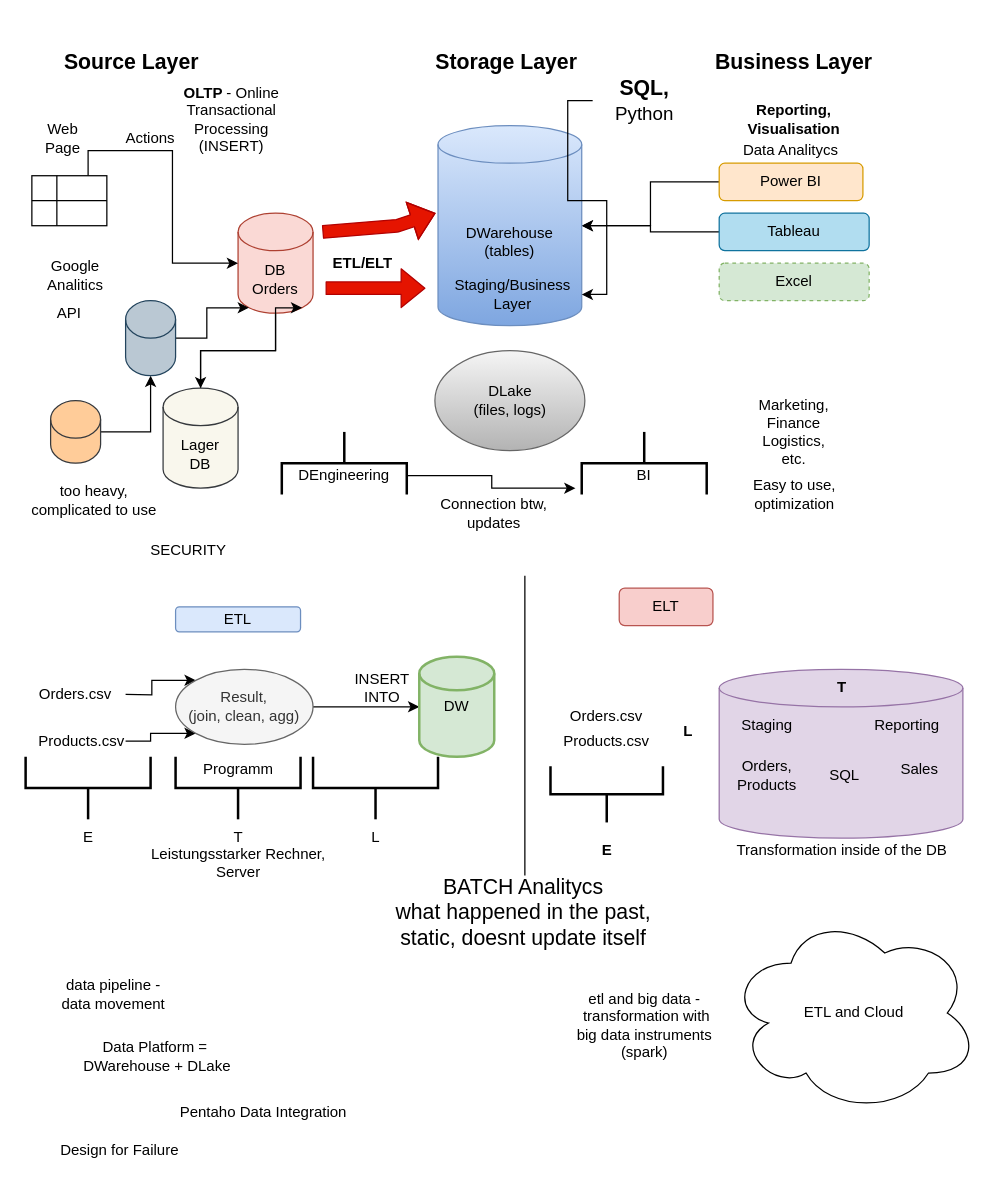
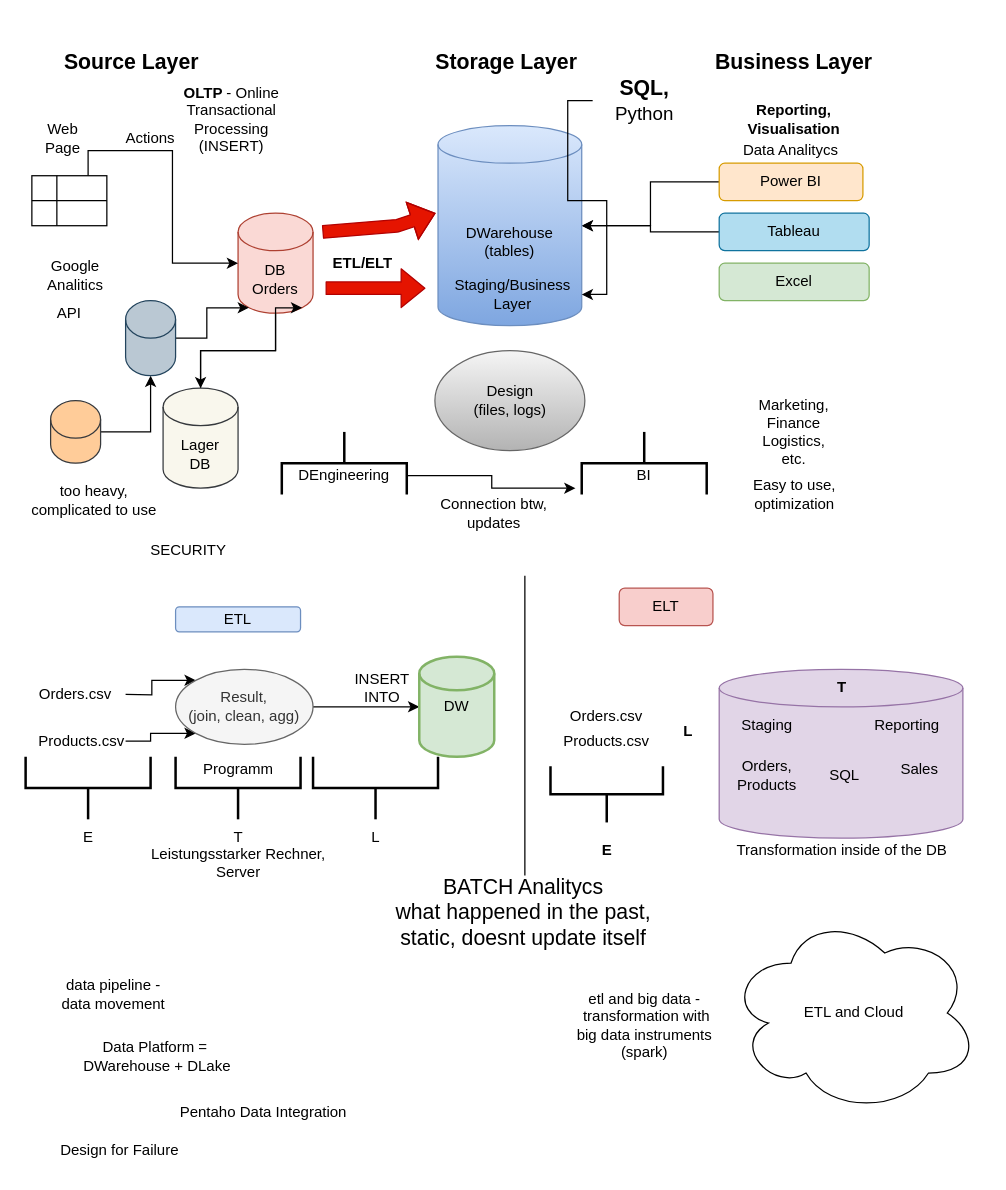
(794, 282) -> (794, 282)
(511, 401) -> (511, 401)
